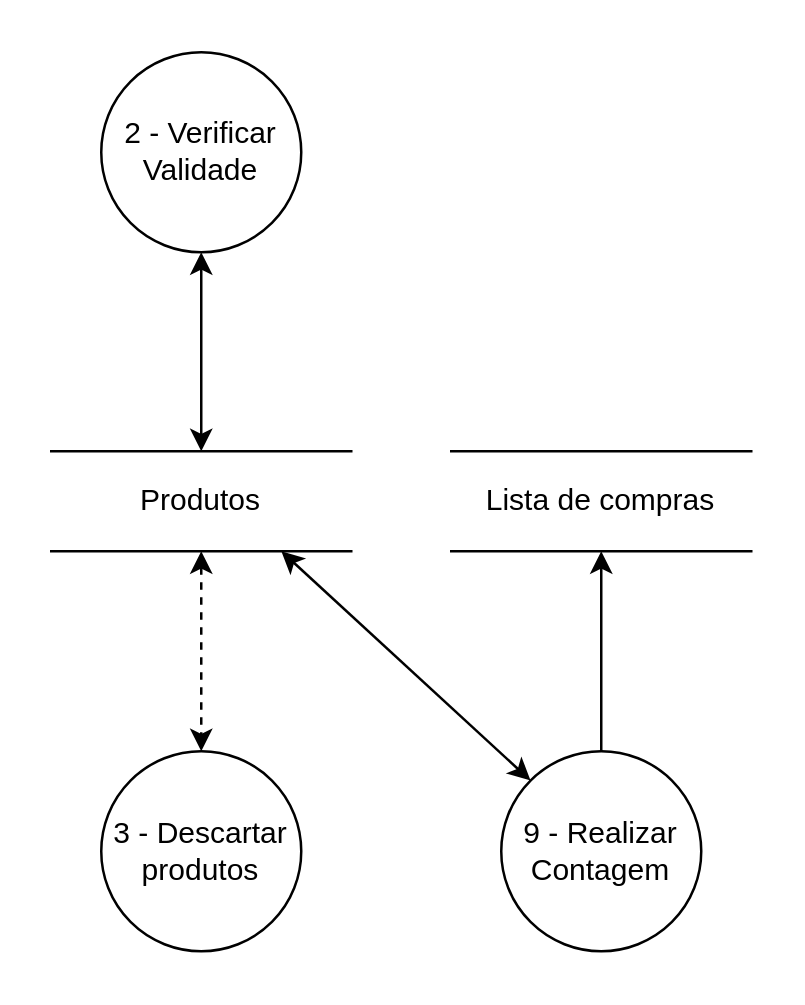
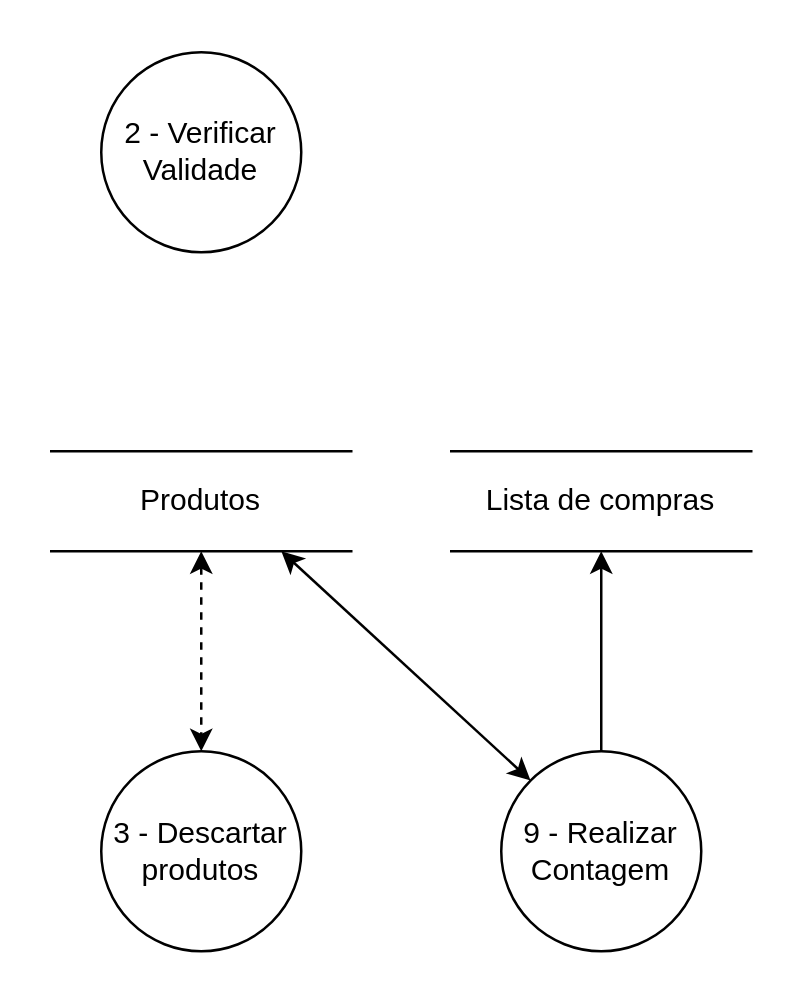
(201, 352) -> none
